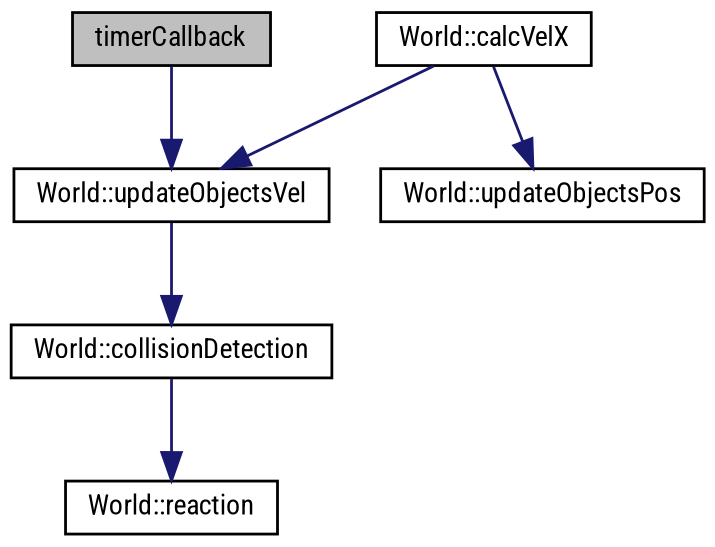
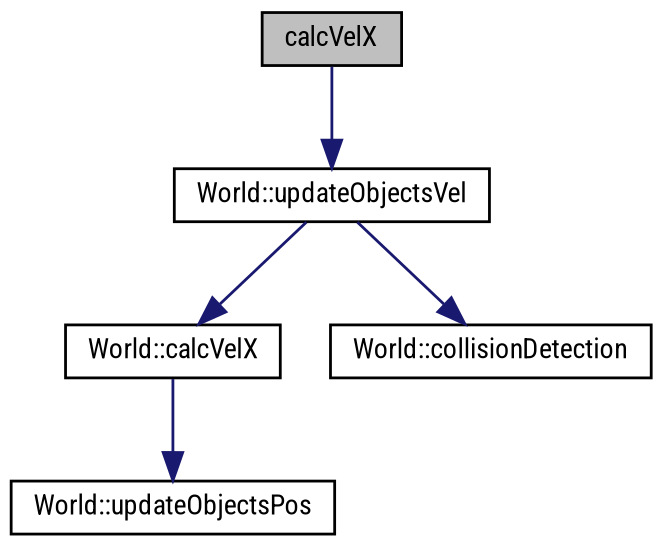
(172, 39) -> (332, 39)
(341, 111) -> (263, 263)
(172, 508) -> none
